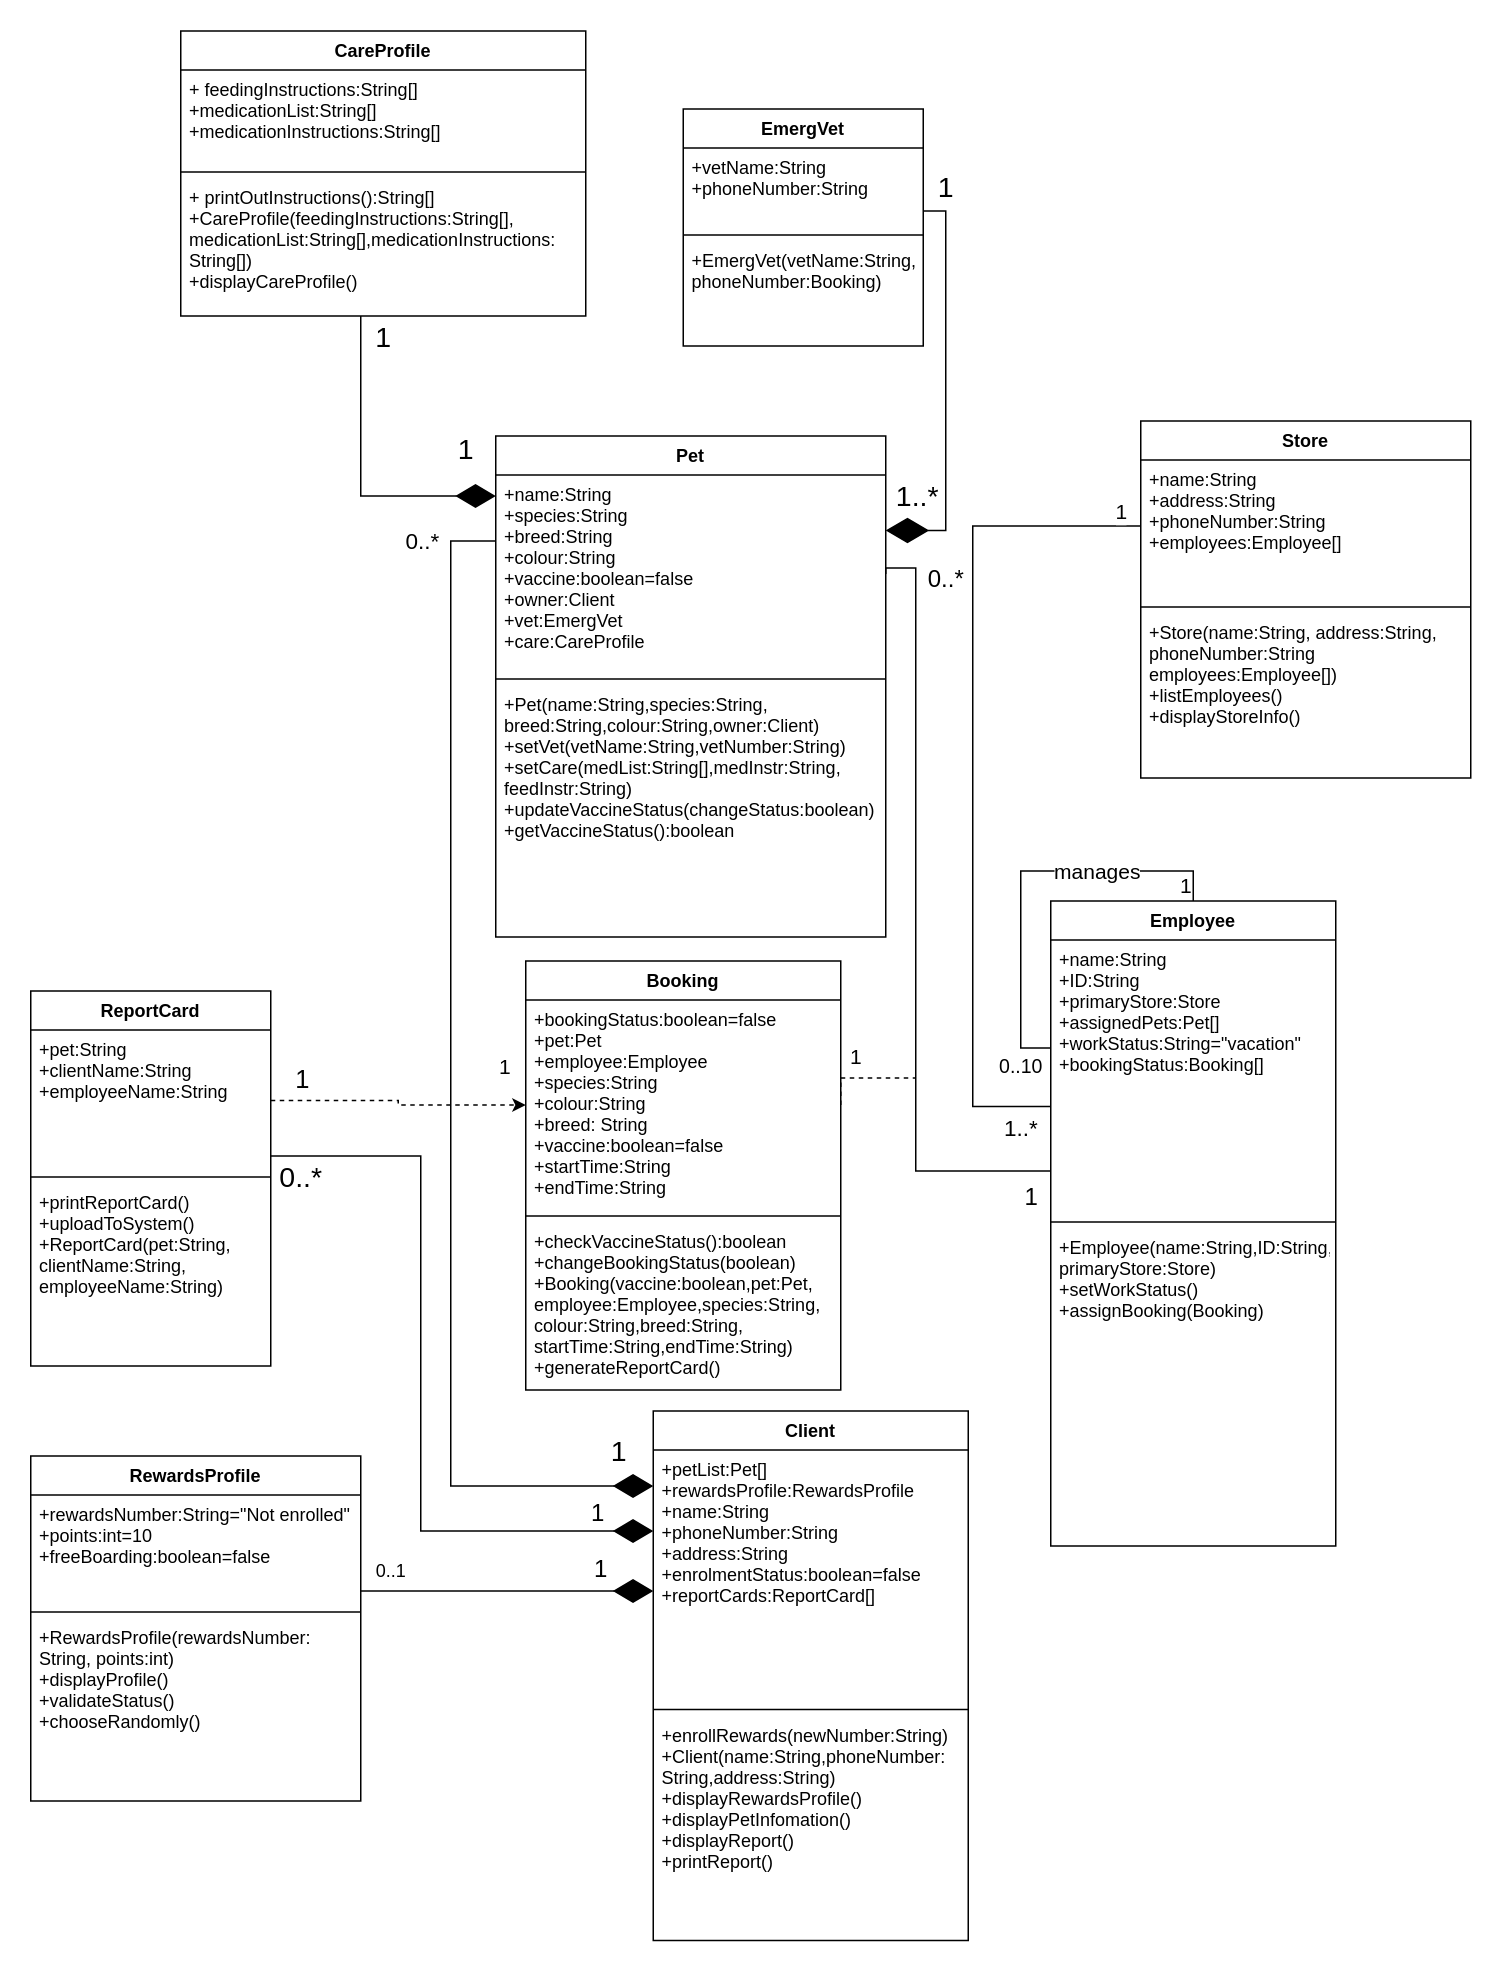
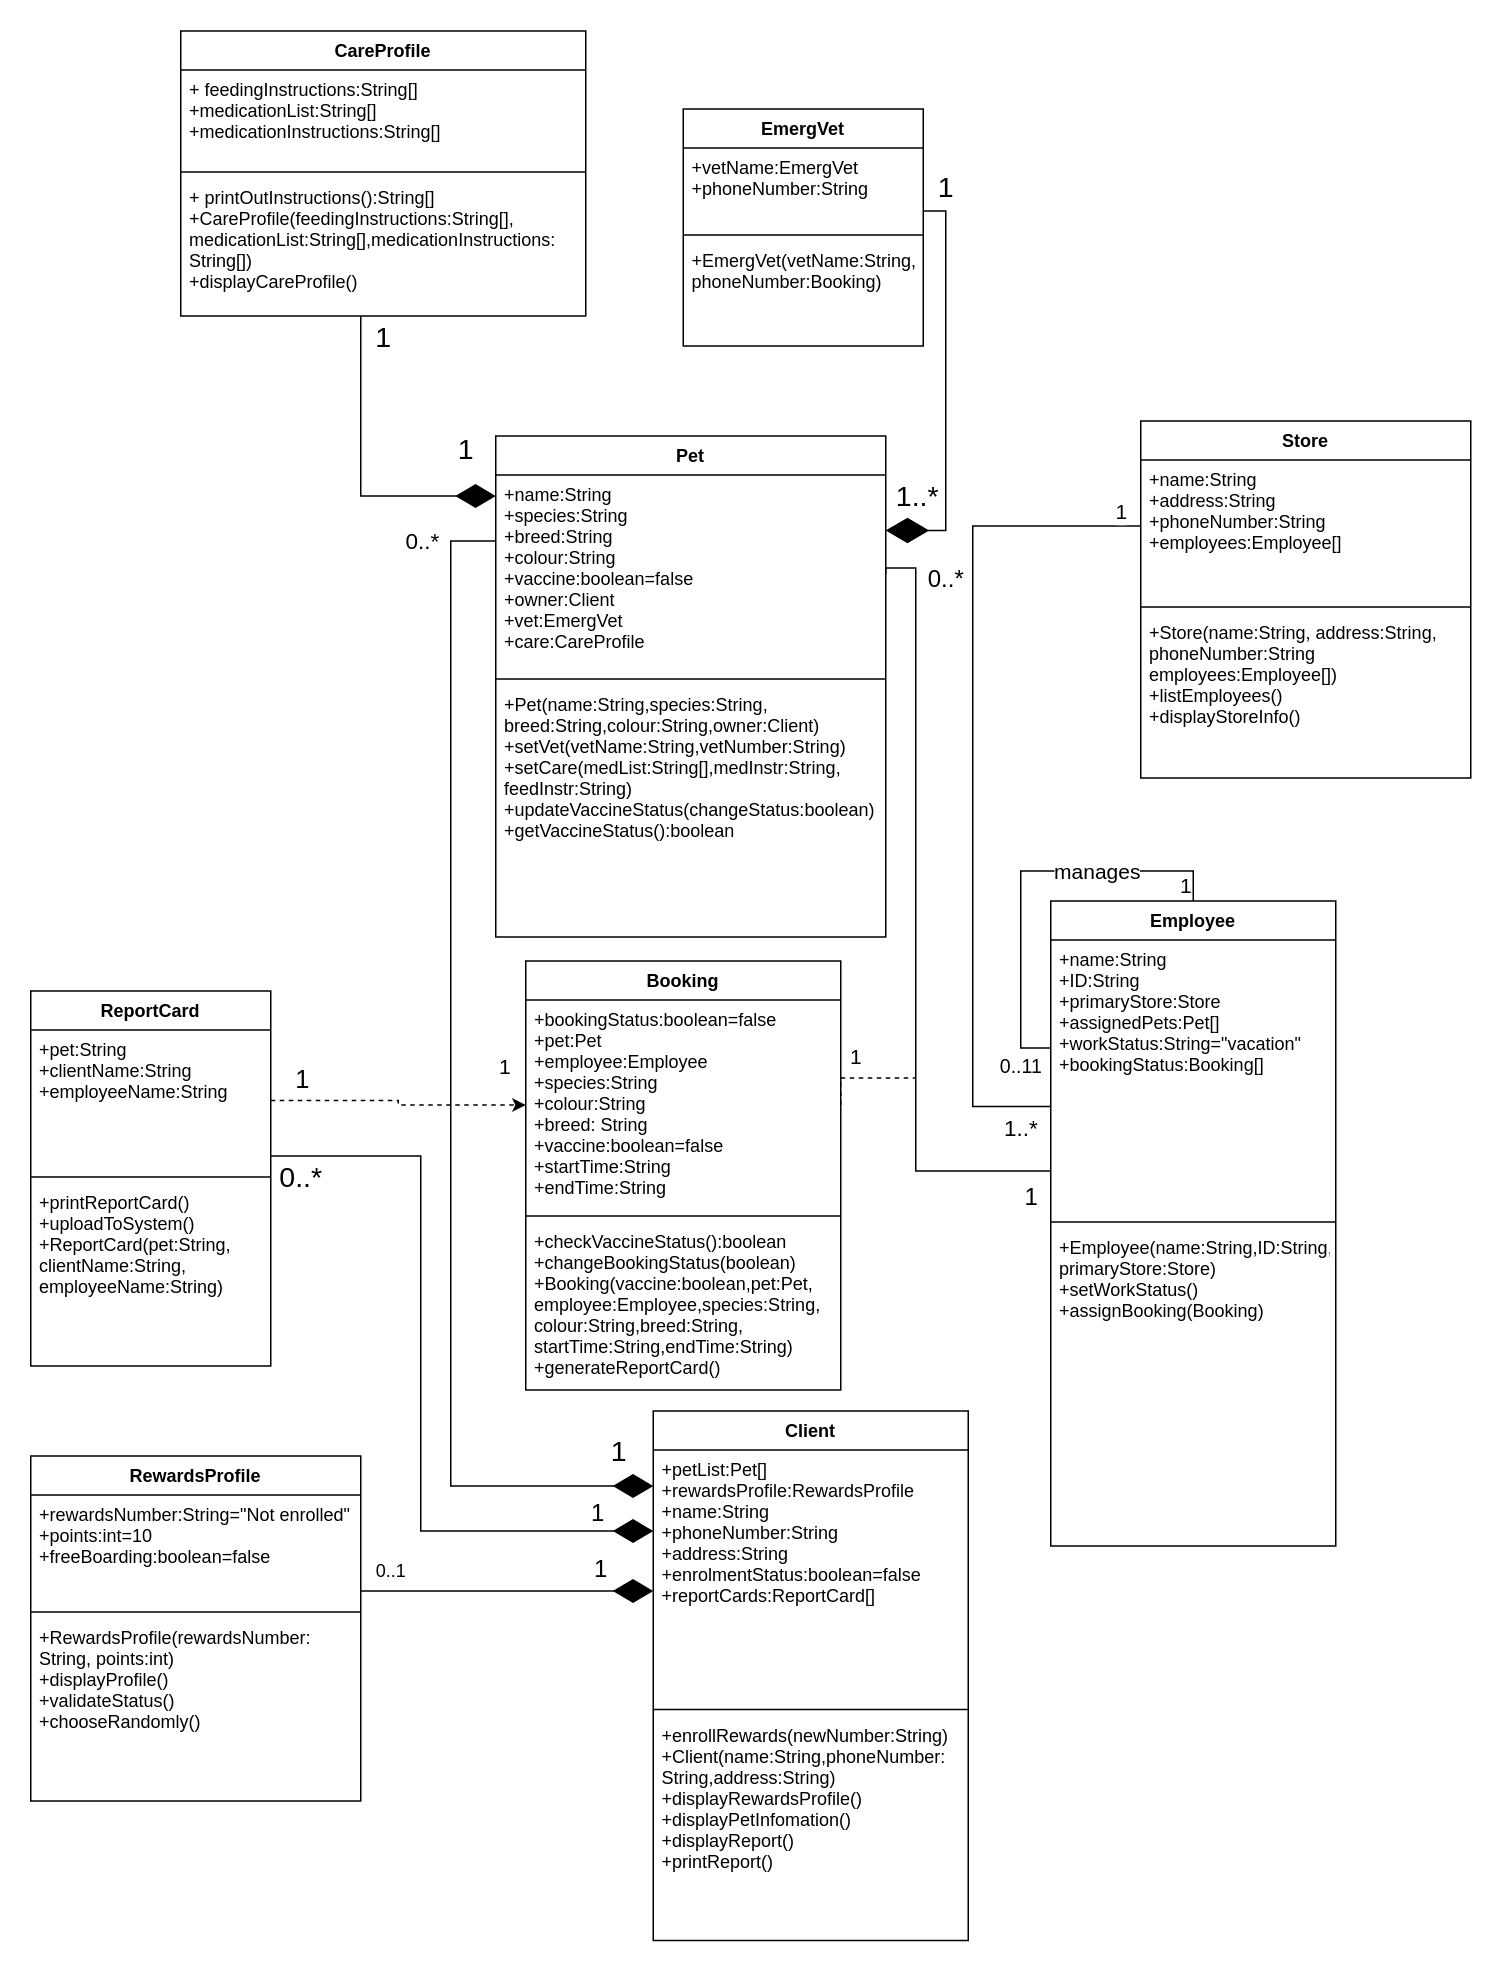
(762, 168) -> (775, 168)
(1022, 1066) -> (1022, 1066)
